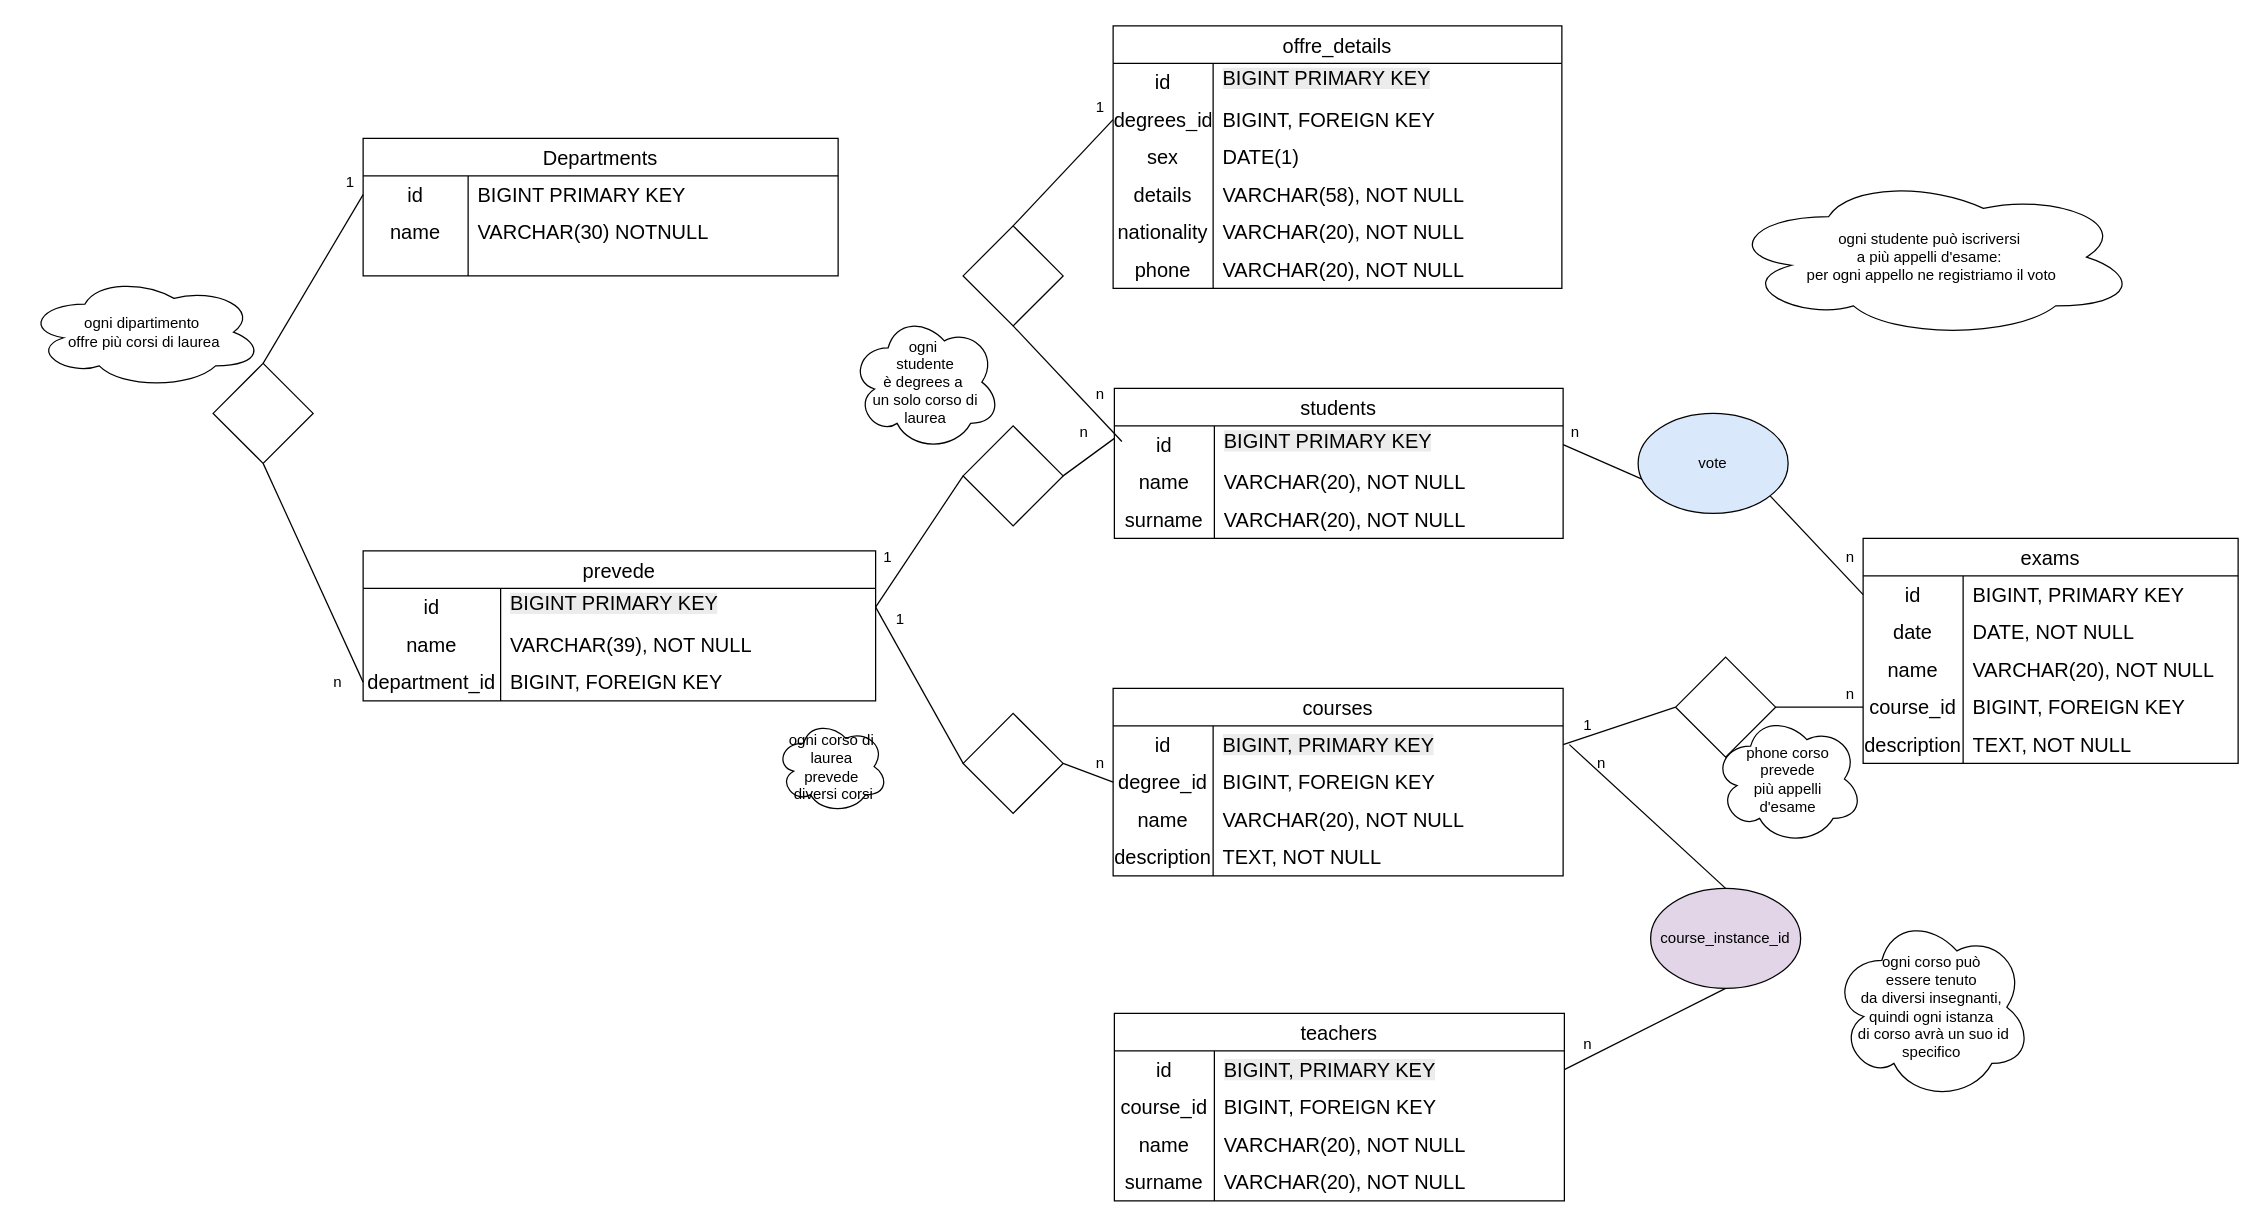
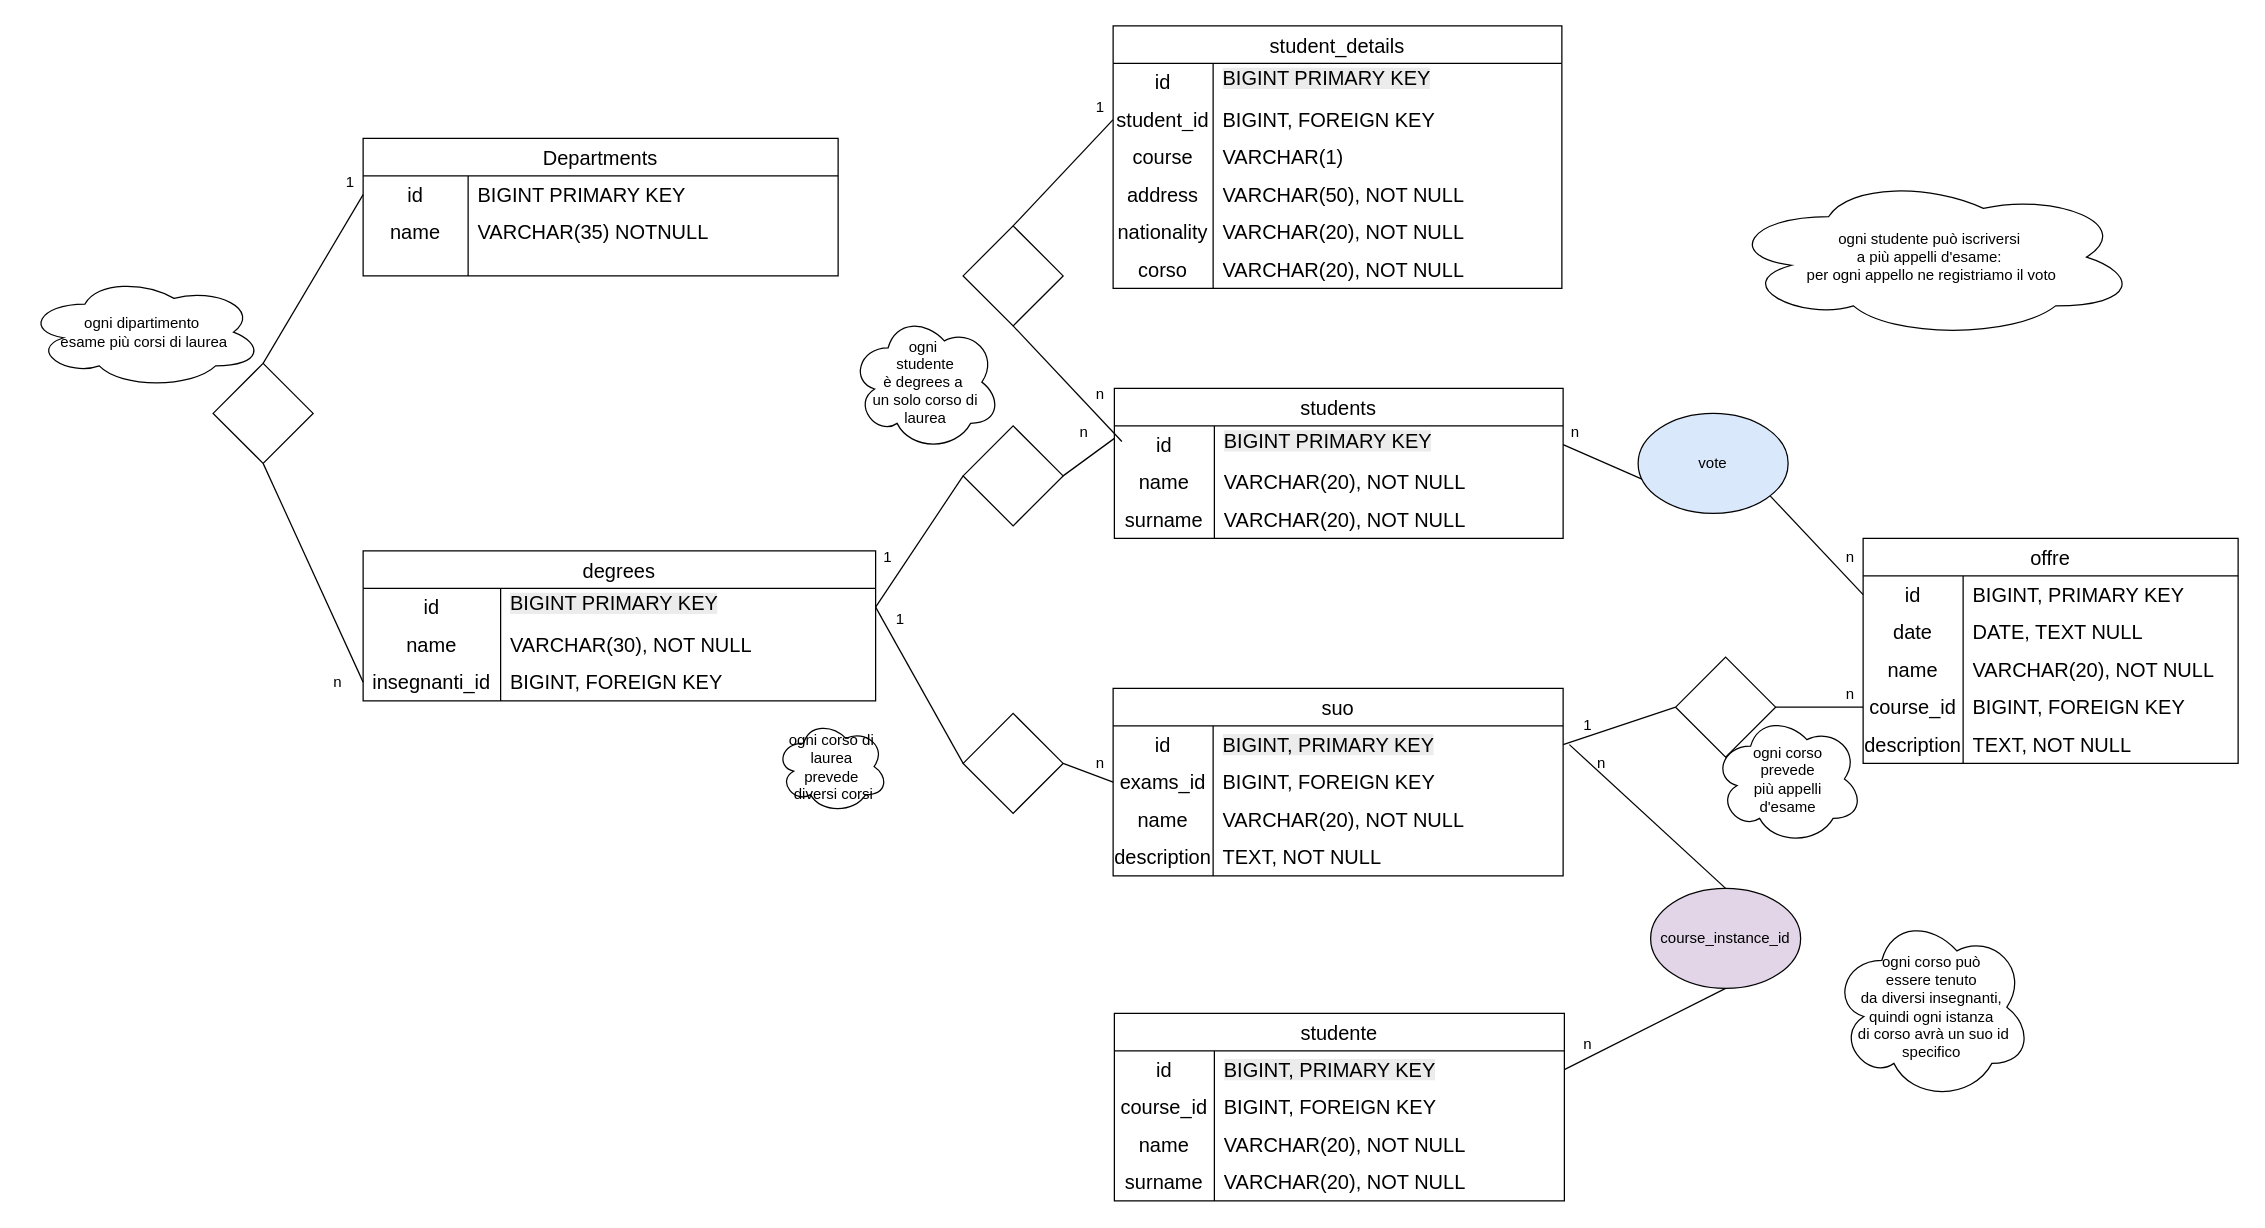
(1337, 46) -> (1337, 46)
(1163, 119) -> (1163, 119)
(1163, 157) -> (1163, 157)
(1262, 157) -> (1279, 157)
(1163, 194) -> (1163, 194)
(1333, 194) -> (1333, 194)
(582, 232) -> (582, 232)
(1163, 269) -> (1163, 269)
(144, 332) -> (144, 332)
(2050, 558) -> (2050, 558)
(619, 571) -> (619, 571)
(2044, 632) -> (2049, 632)
(620, 644) -> (620, 644)
(432, 682) -> (432, 682)
(1338, 708) -> (1338, 708)
(1788, 779) -> (1788, 779)
(1163, 782) -> (1163, 782)
(1339, 1033) -> (1339, 1033)
